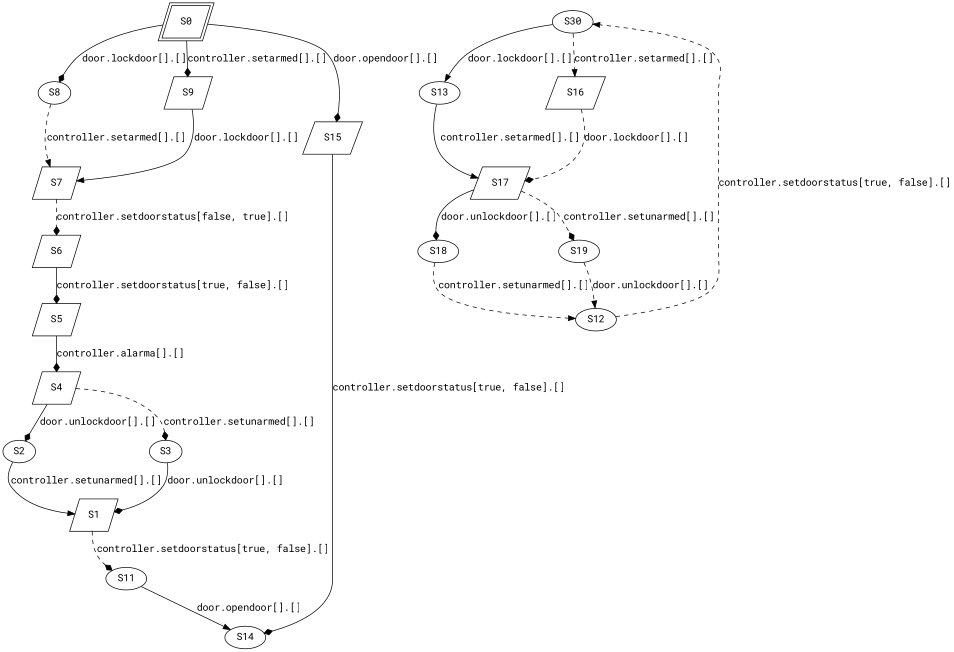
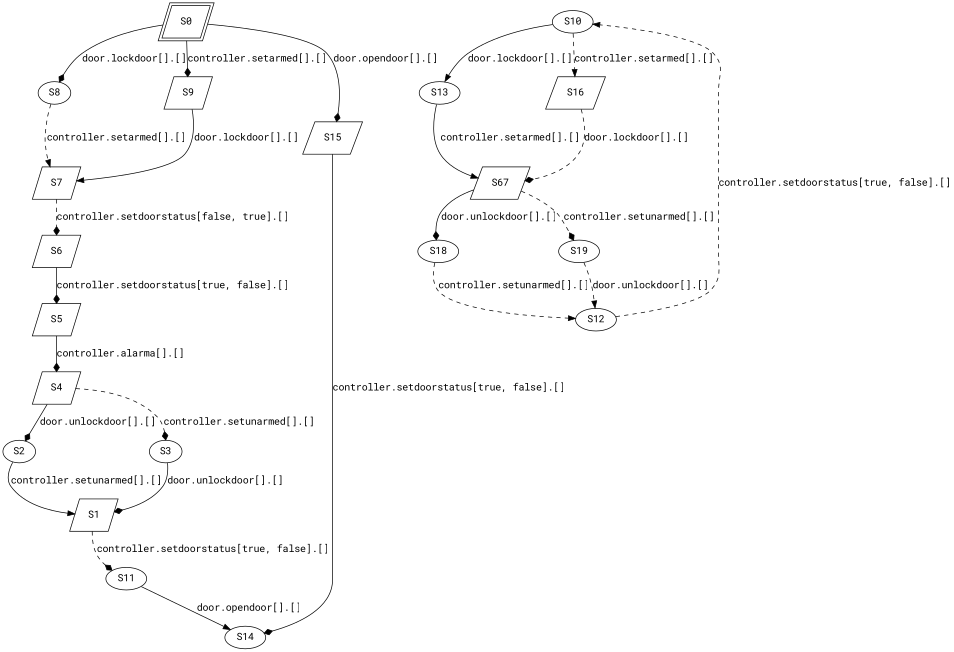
(573, 22) -> (573, 22)
(500, 183) -> (500, 183)
